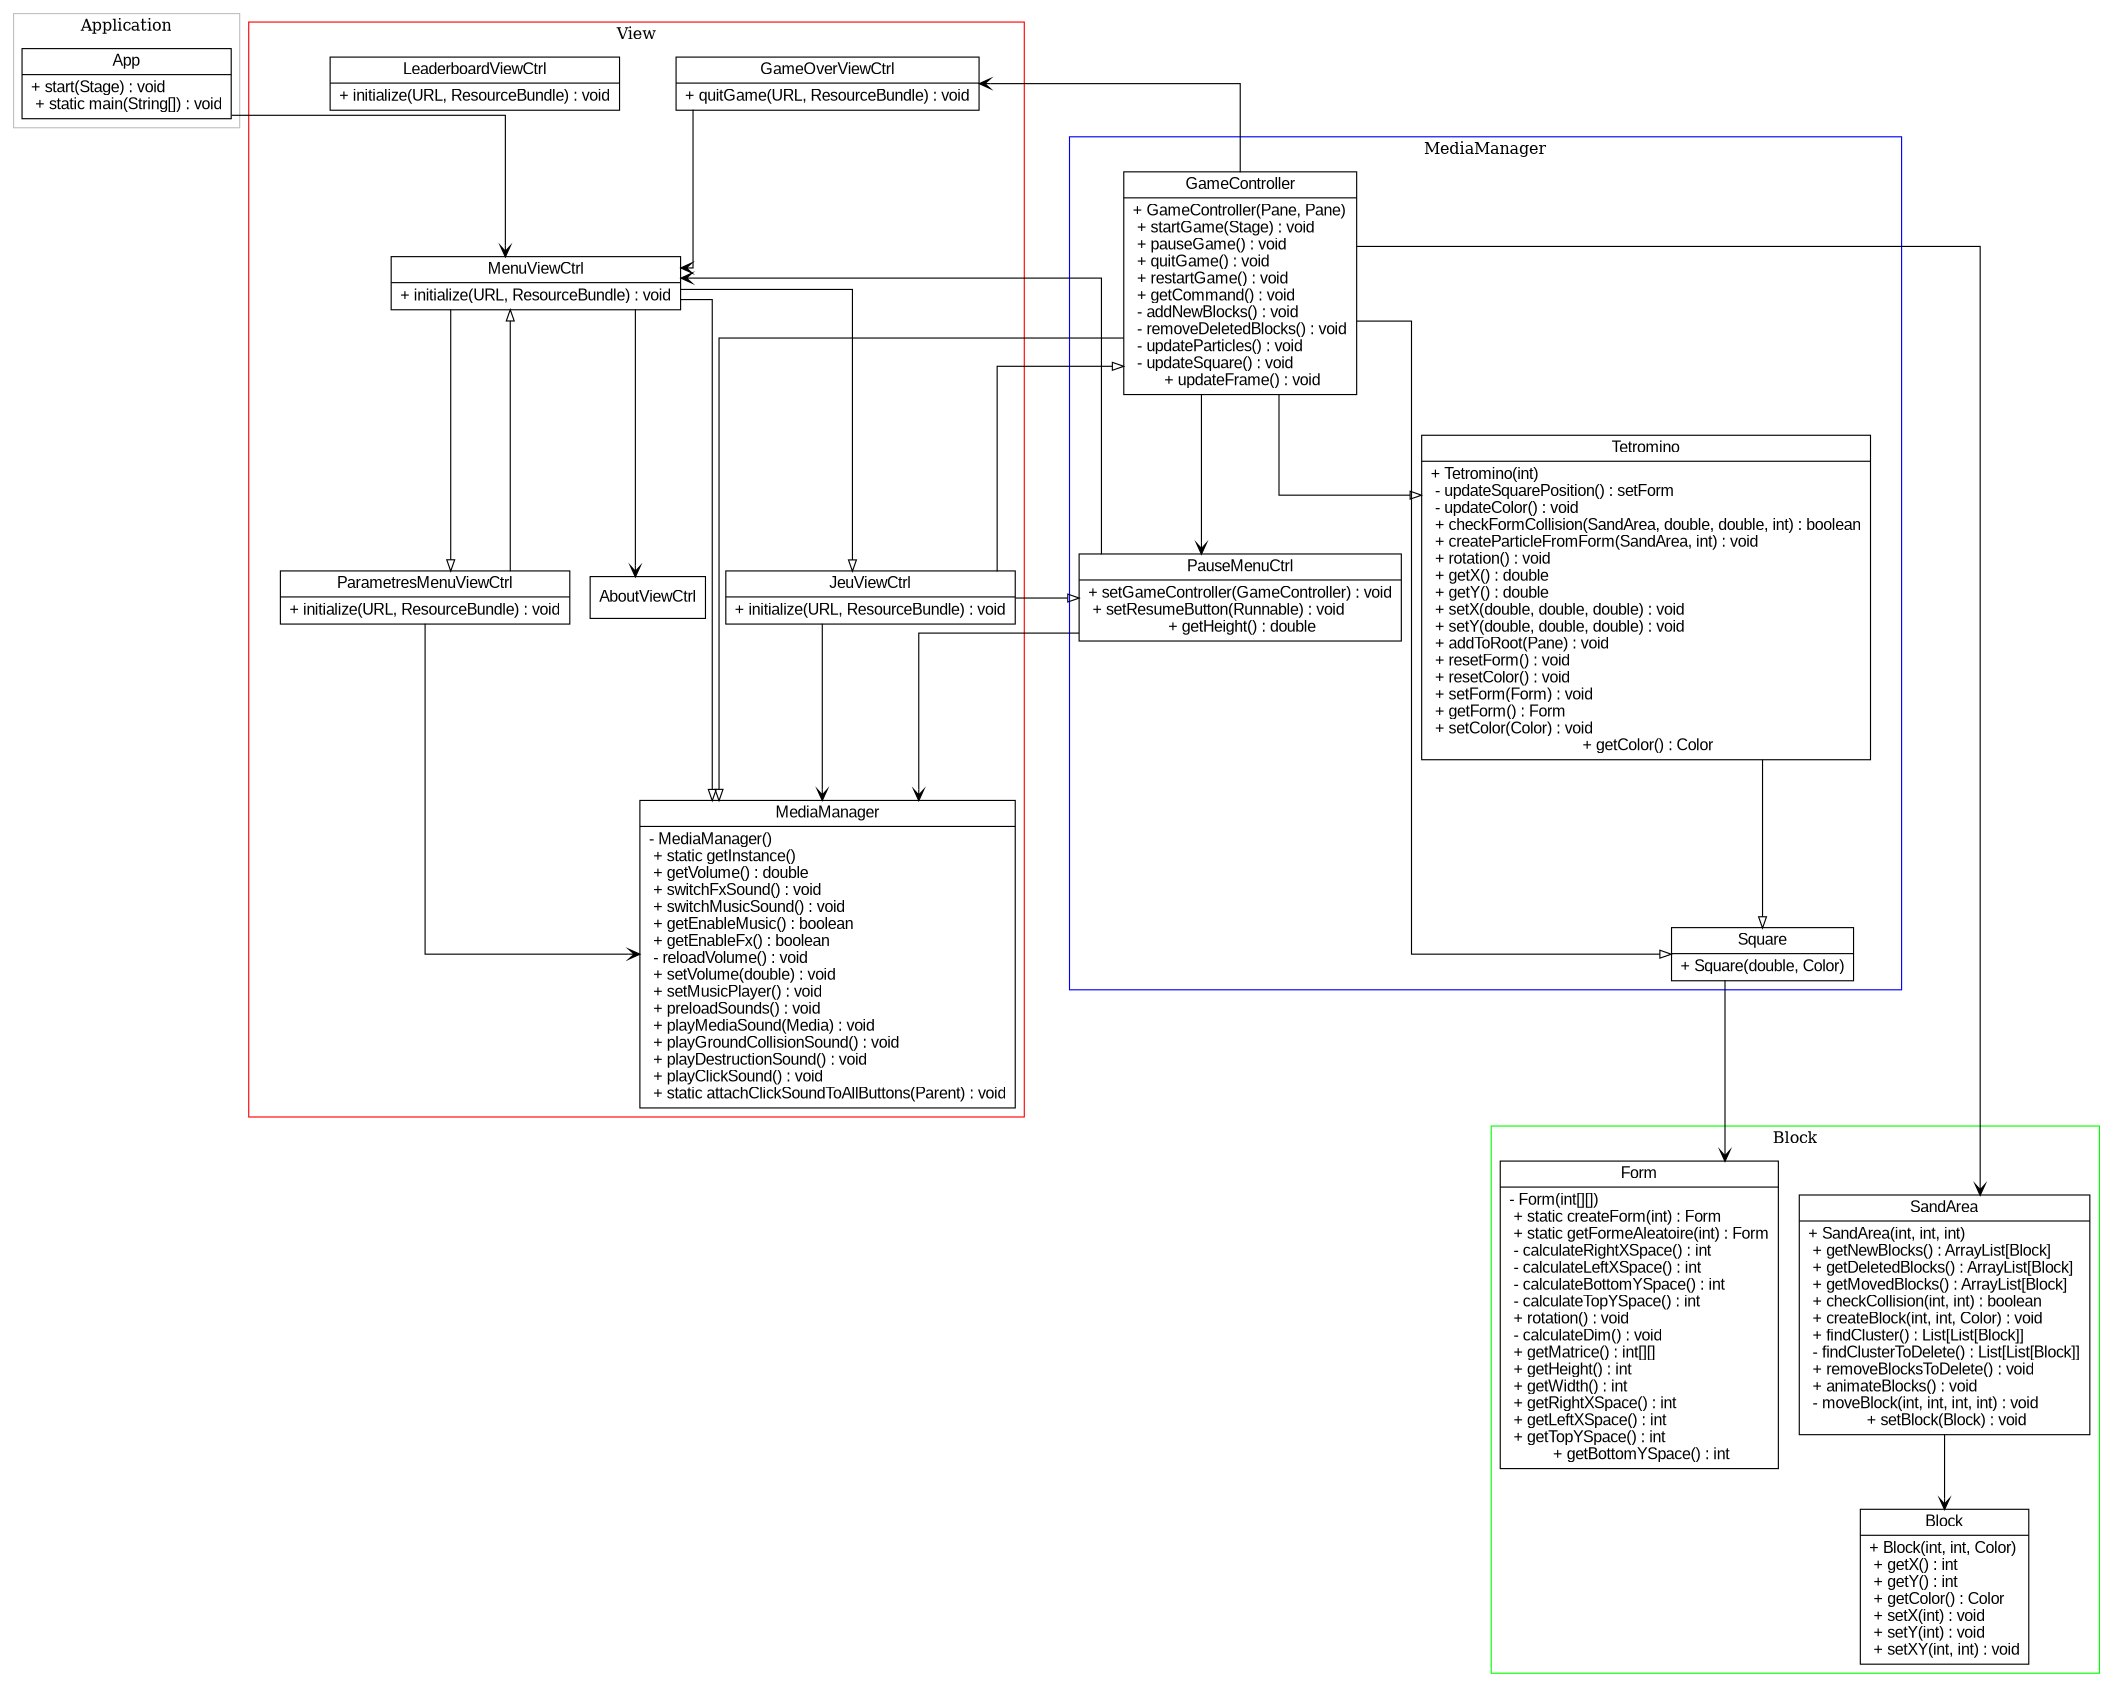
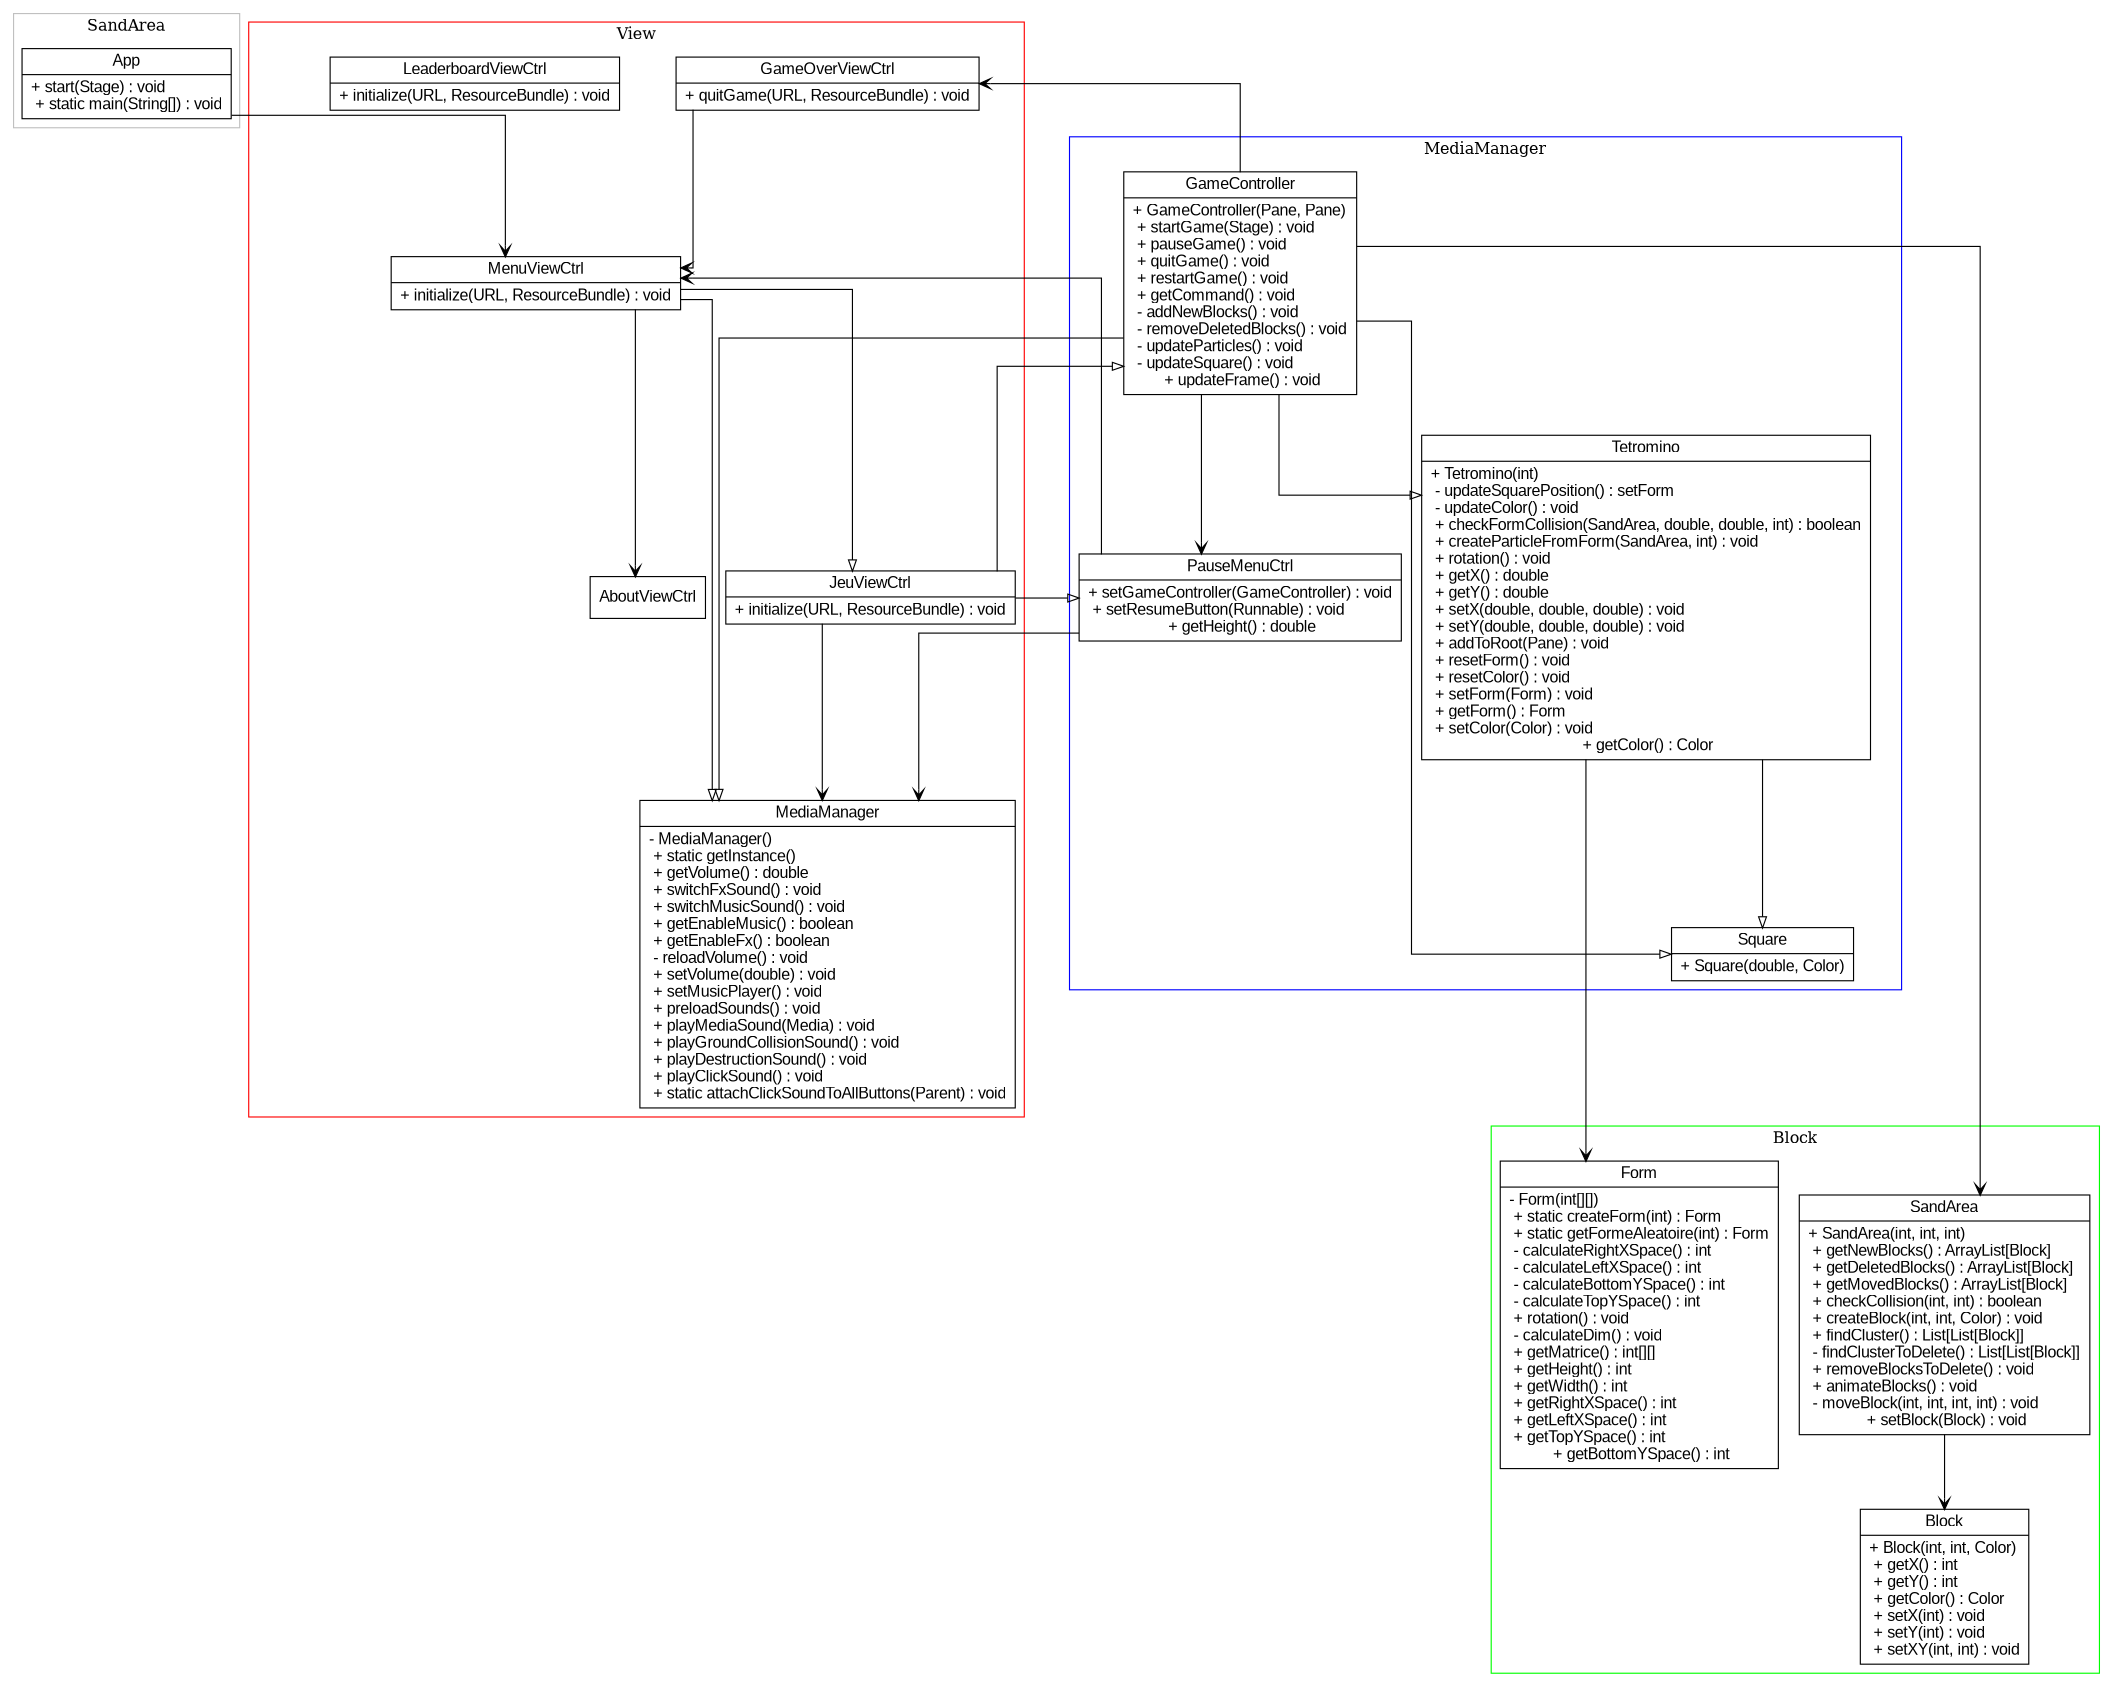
(127, 27) -> (127, 27)
(425, 597) -> none
(1725, 1065) -> (1586, 945)
